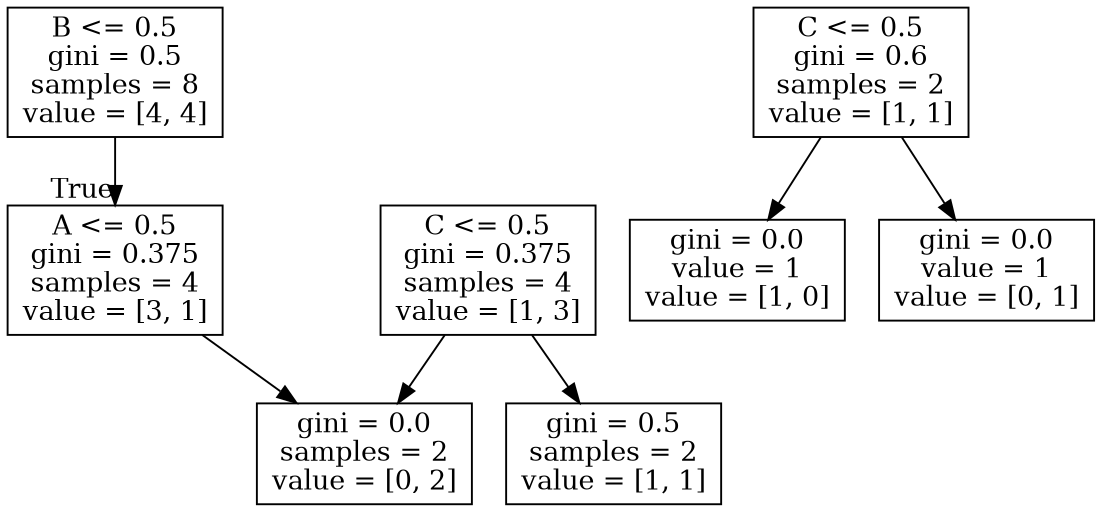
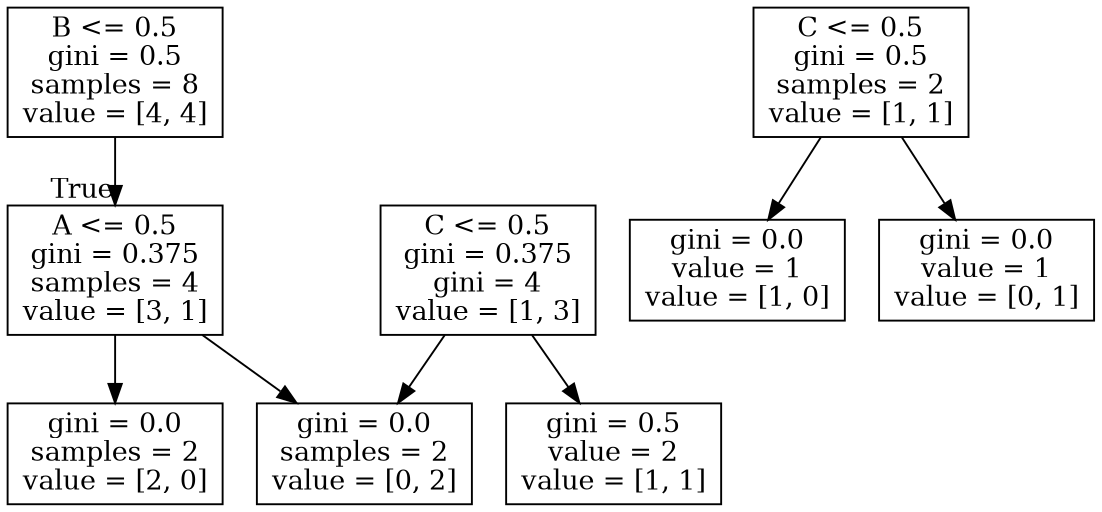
(861, 72) -> (861, 72)
(488, 270) -> (488, 270)
none -> (115, 454)
(614, 454) -> (614, 454)
